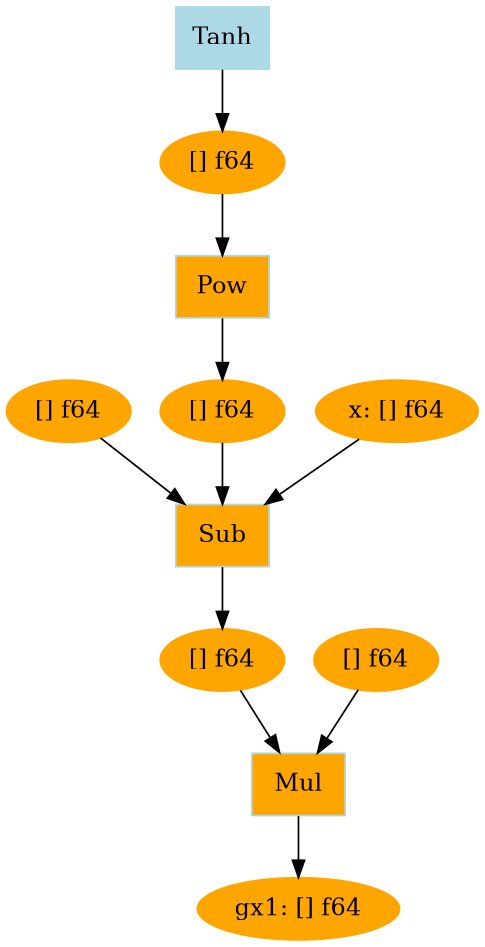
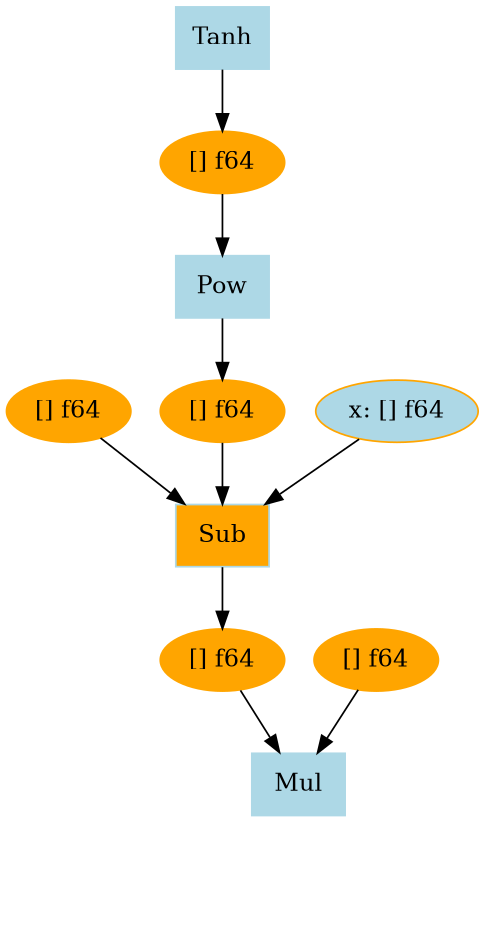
(222, 287) -> (222, 287)
(397, 411) -> (397, 411)
(298, 784) -> (298, 784)
(298, 909) -> none
